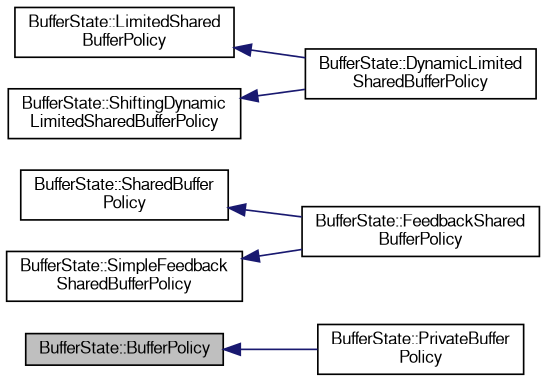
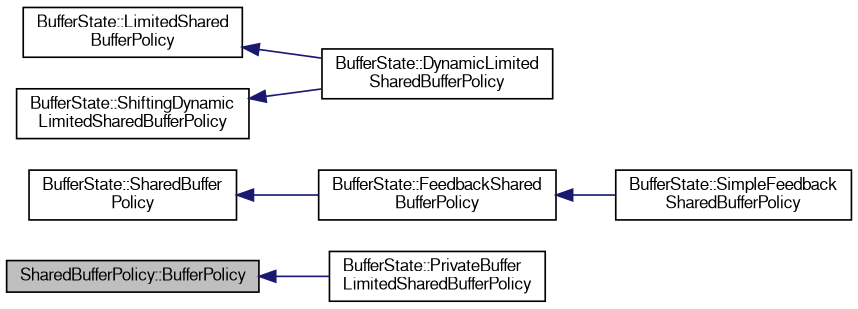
(281, 253) -> (594, 195)
(124, 349) -> (133, 276)
(421, 349) -> (437, 276)
